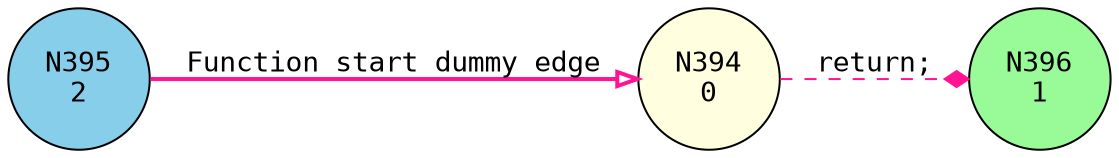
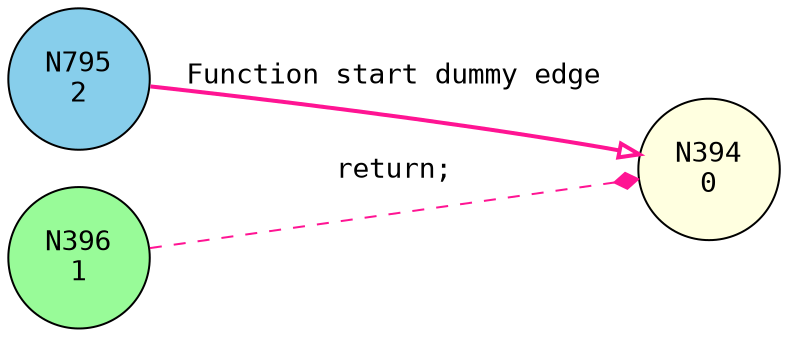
(79, 79) -> (79, 79)
(862, 79) -> (382, 215)
